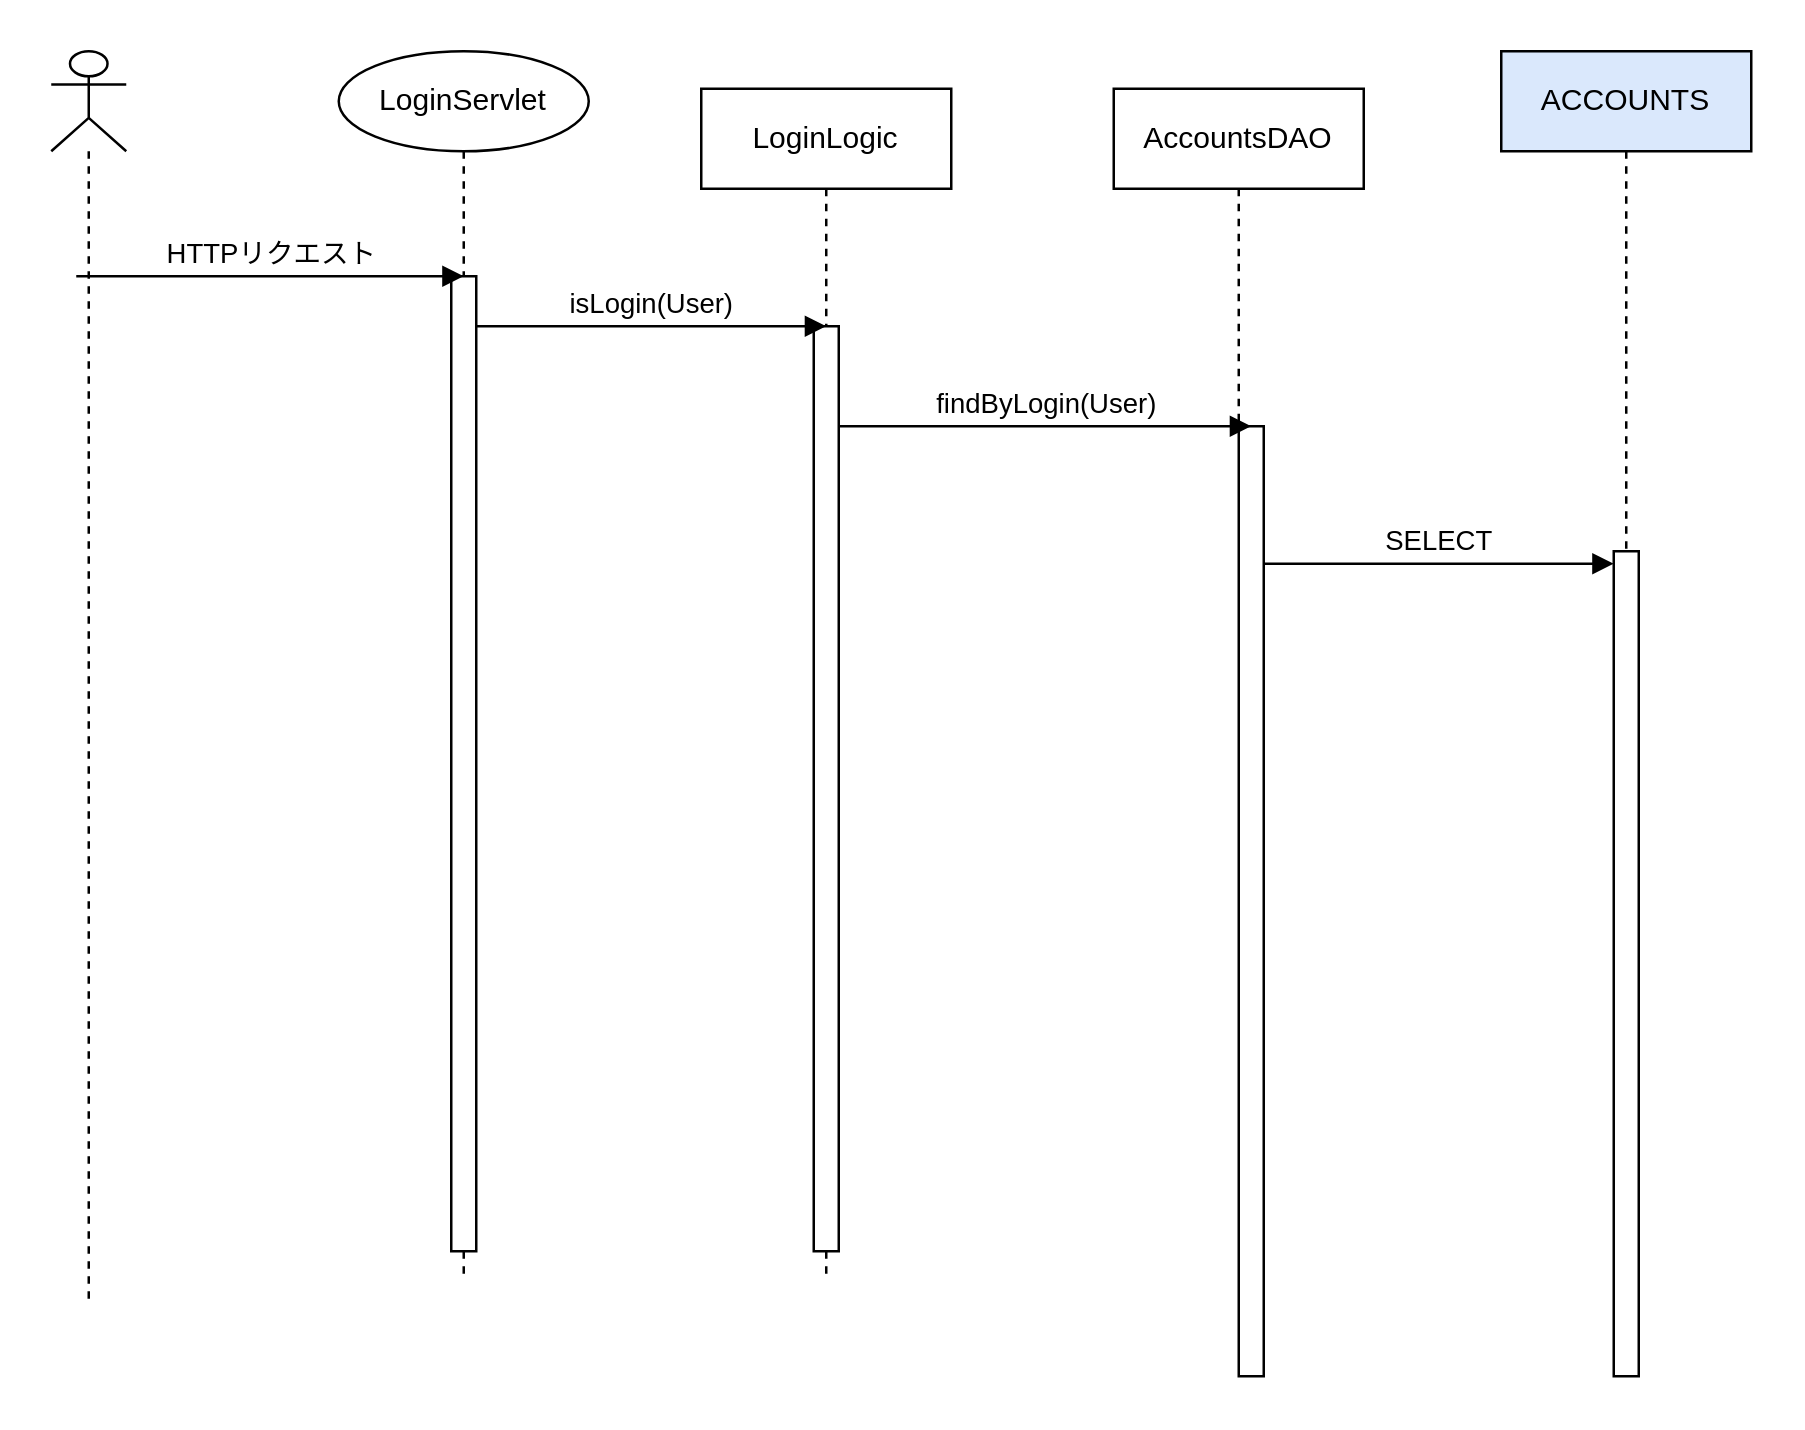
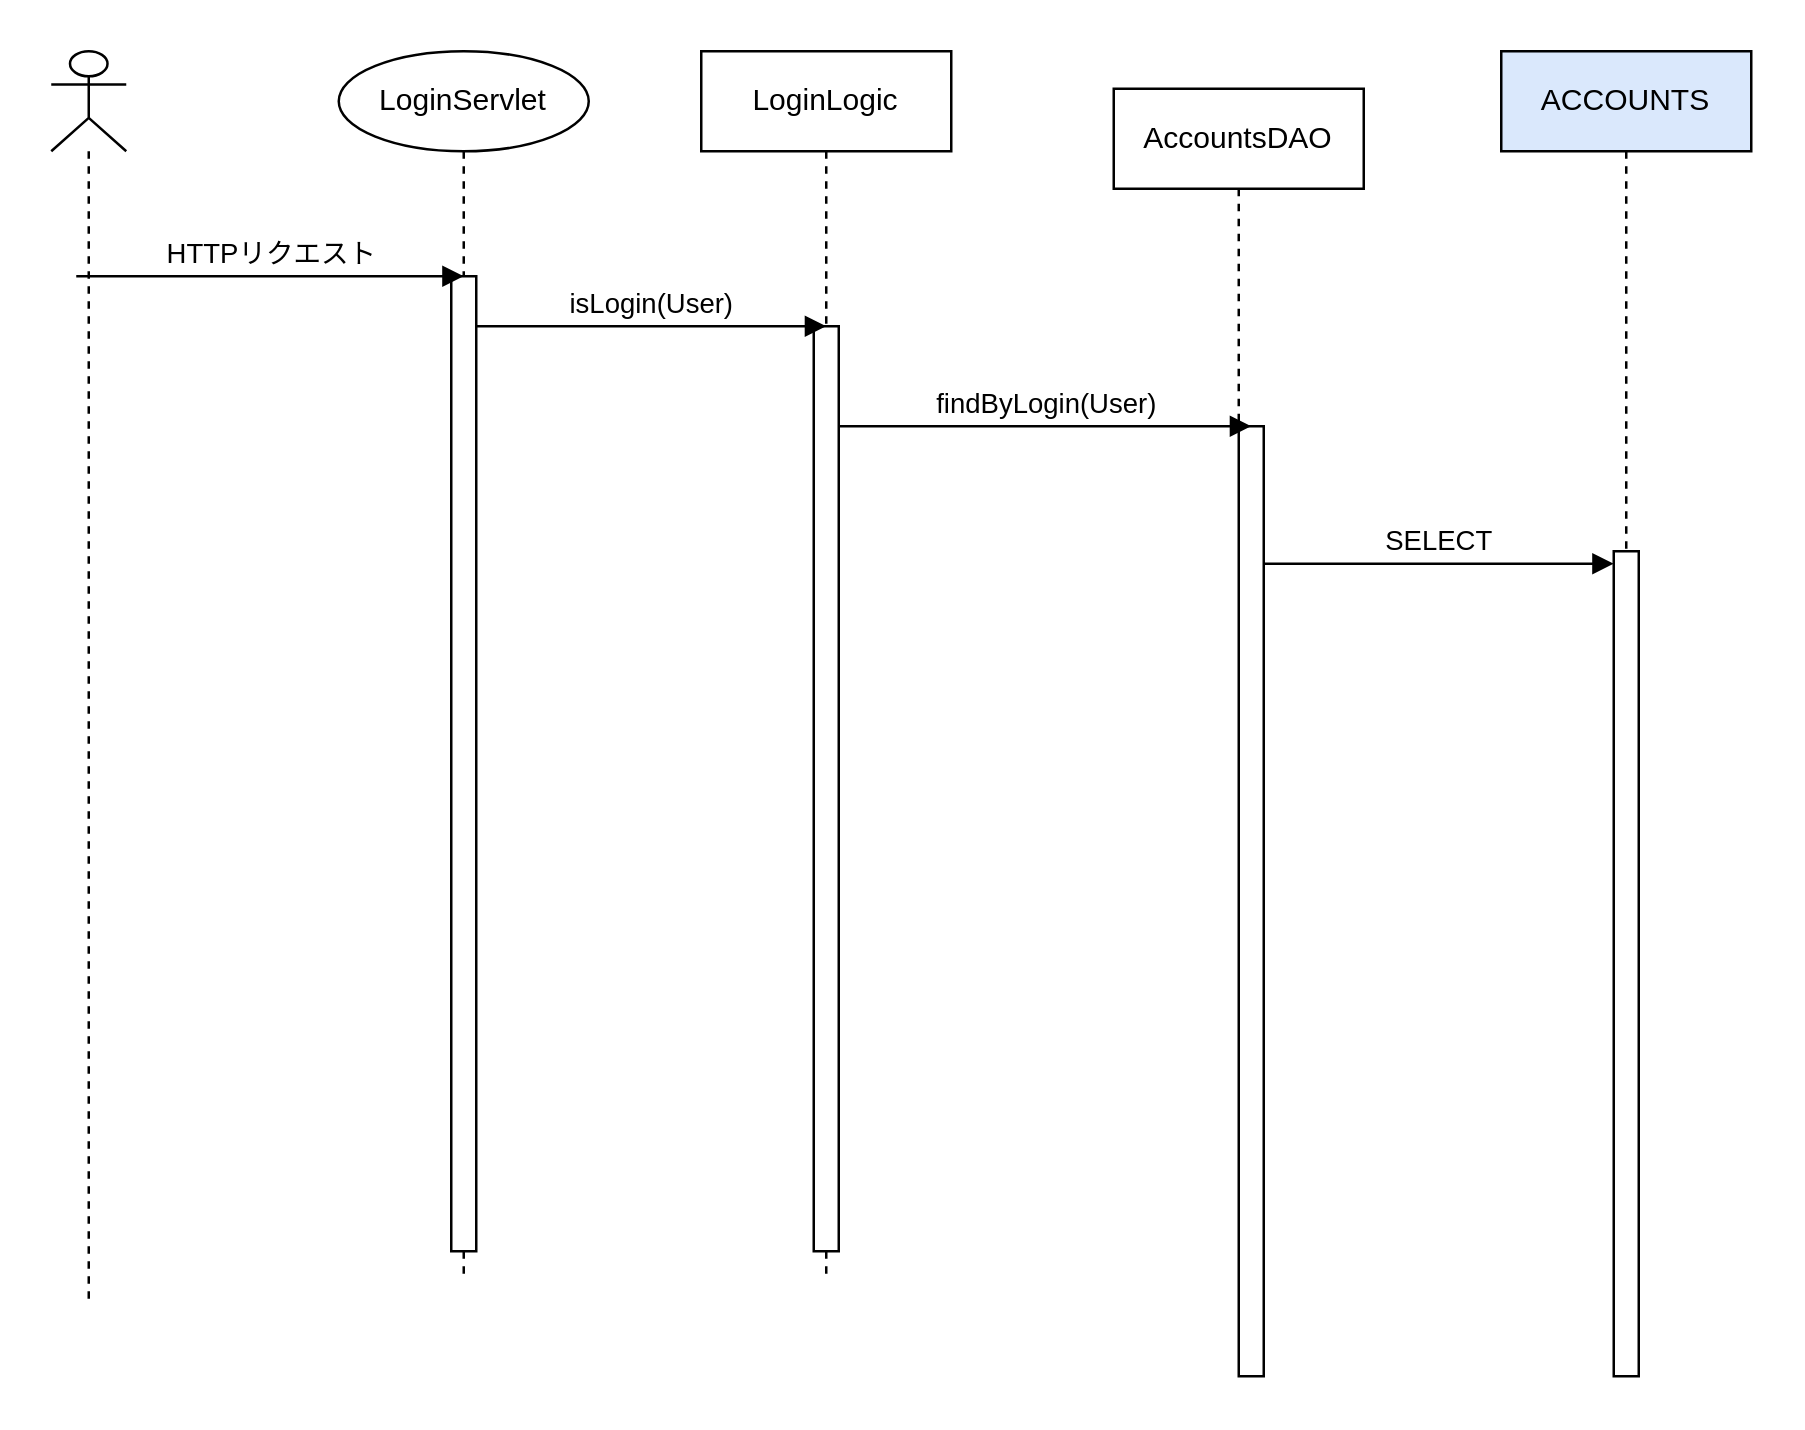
(826, 139) -> (826, 101)
